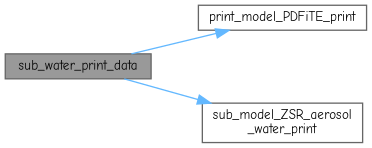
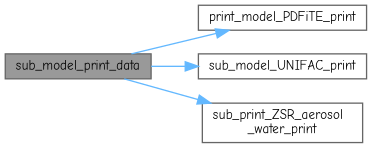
(78, 66) -> (78, 66)
none -> (282, 66)
(282, 123) -> (282, 123)
